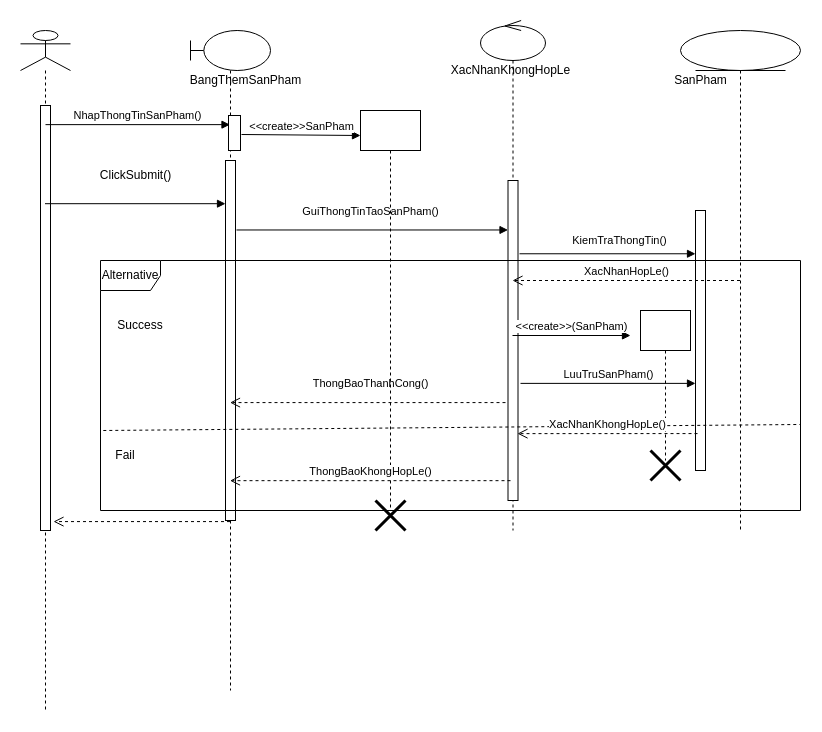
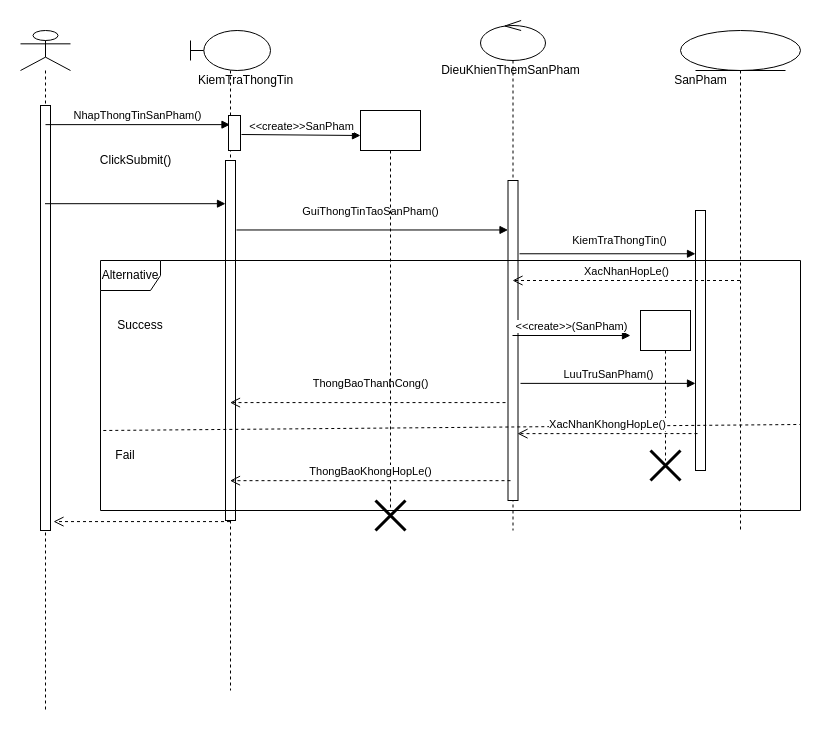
(511, 71) -> (511, 71)
(246, 81) -> (246, 81)
(136, 176) -> (136, 161)
